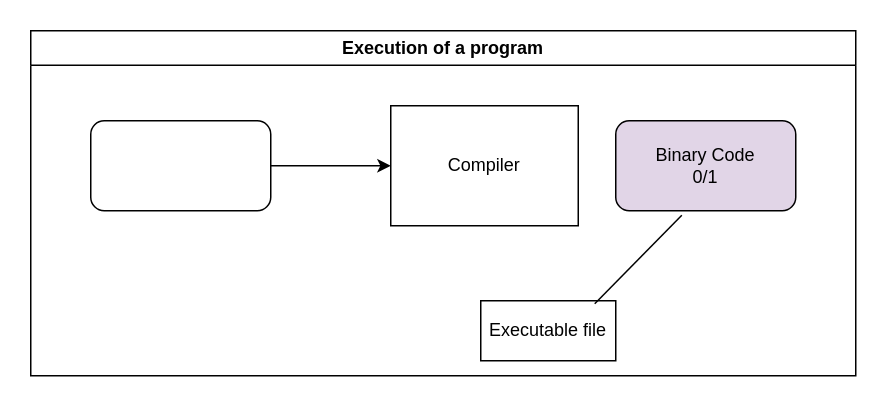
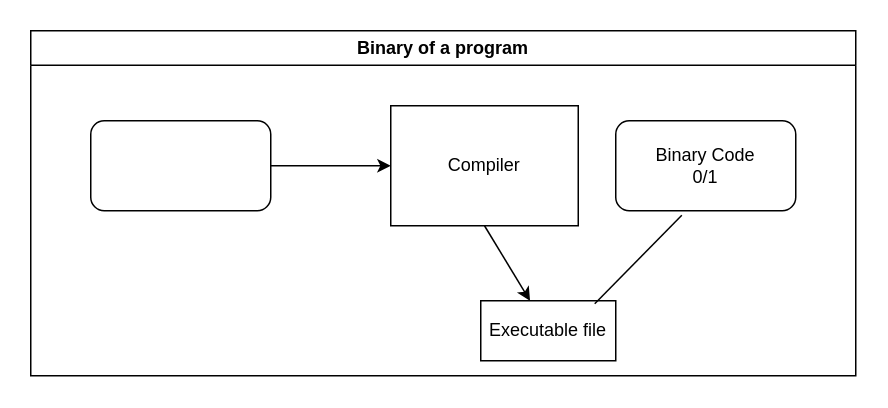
(443, 49) -> (443, 49)
(706, 166) -> (706, 166)
none -> (505, 259)
